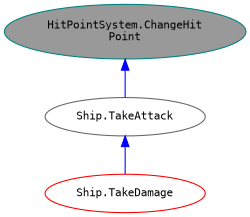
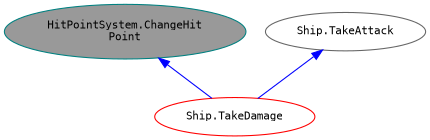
(125, 84) -> (190, 82)
